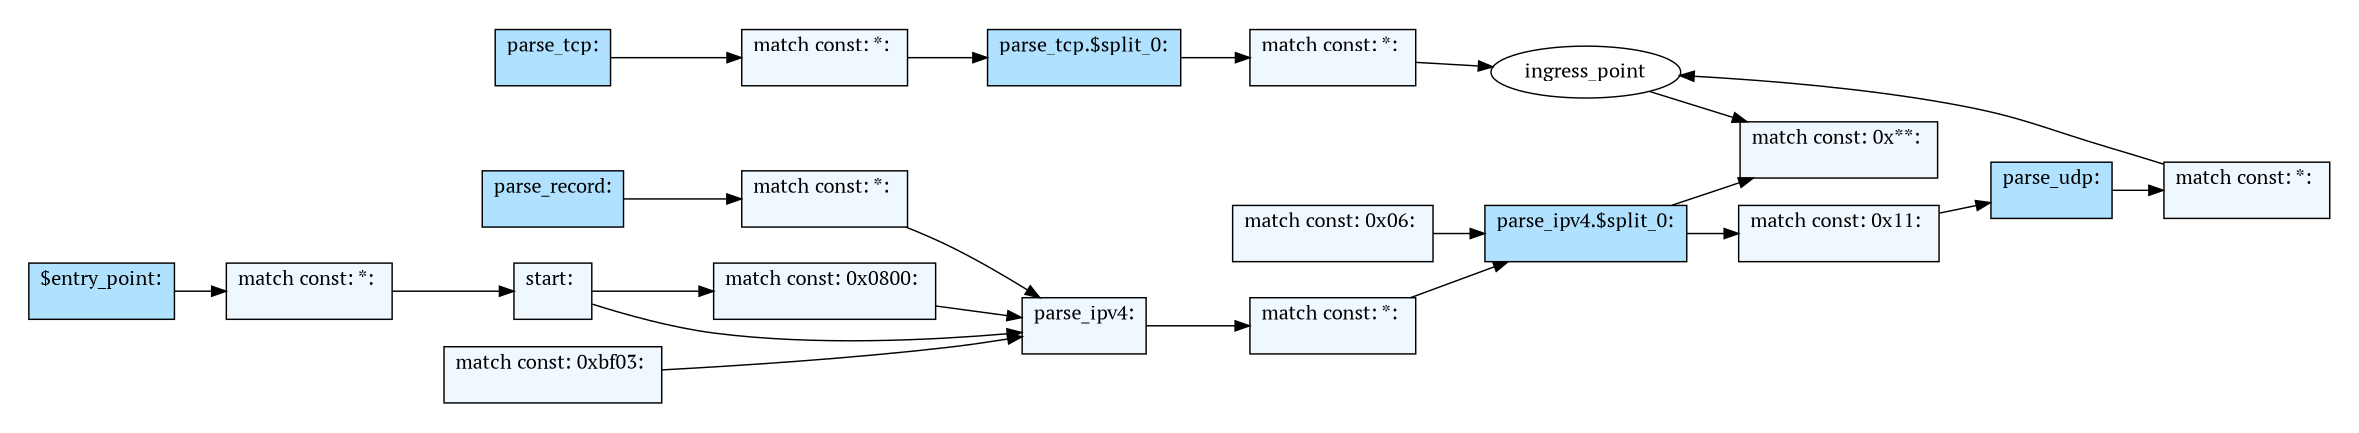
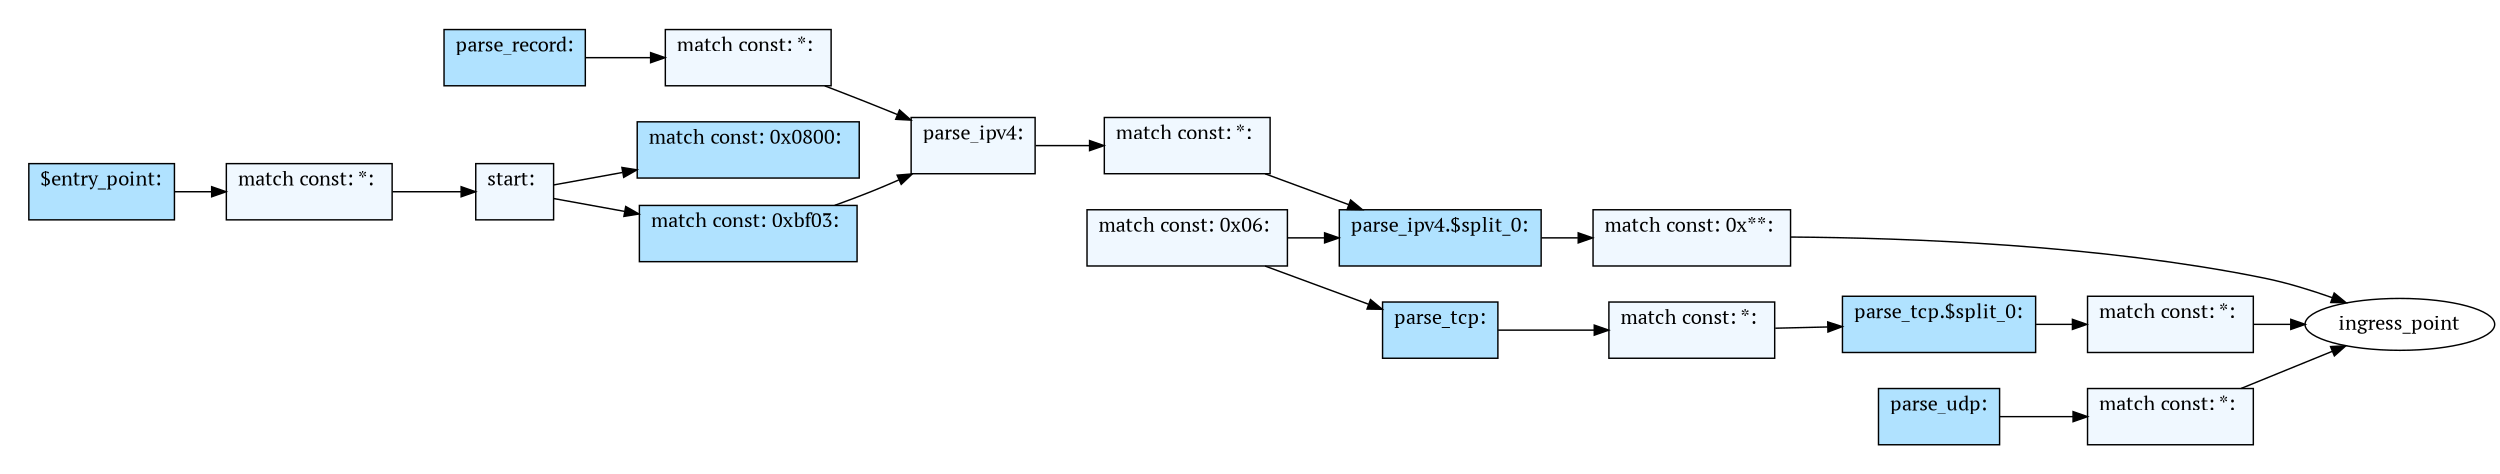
(1679, 101) -> (2064, 250)
(1839, 234) -> none
none -> (1322, 287)
(825, 291) -> (748, 150)
(971, 311) -> none
(798, 340) -> (589, 205)
(553, 375) -> (748, 234)
